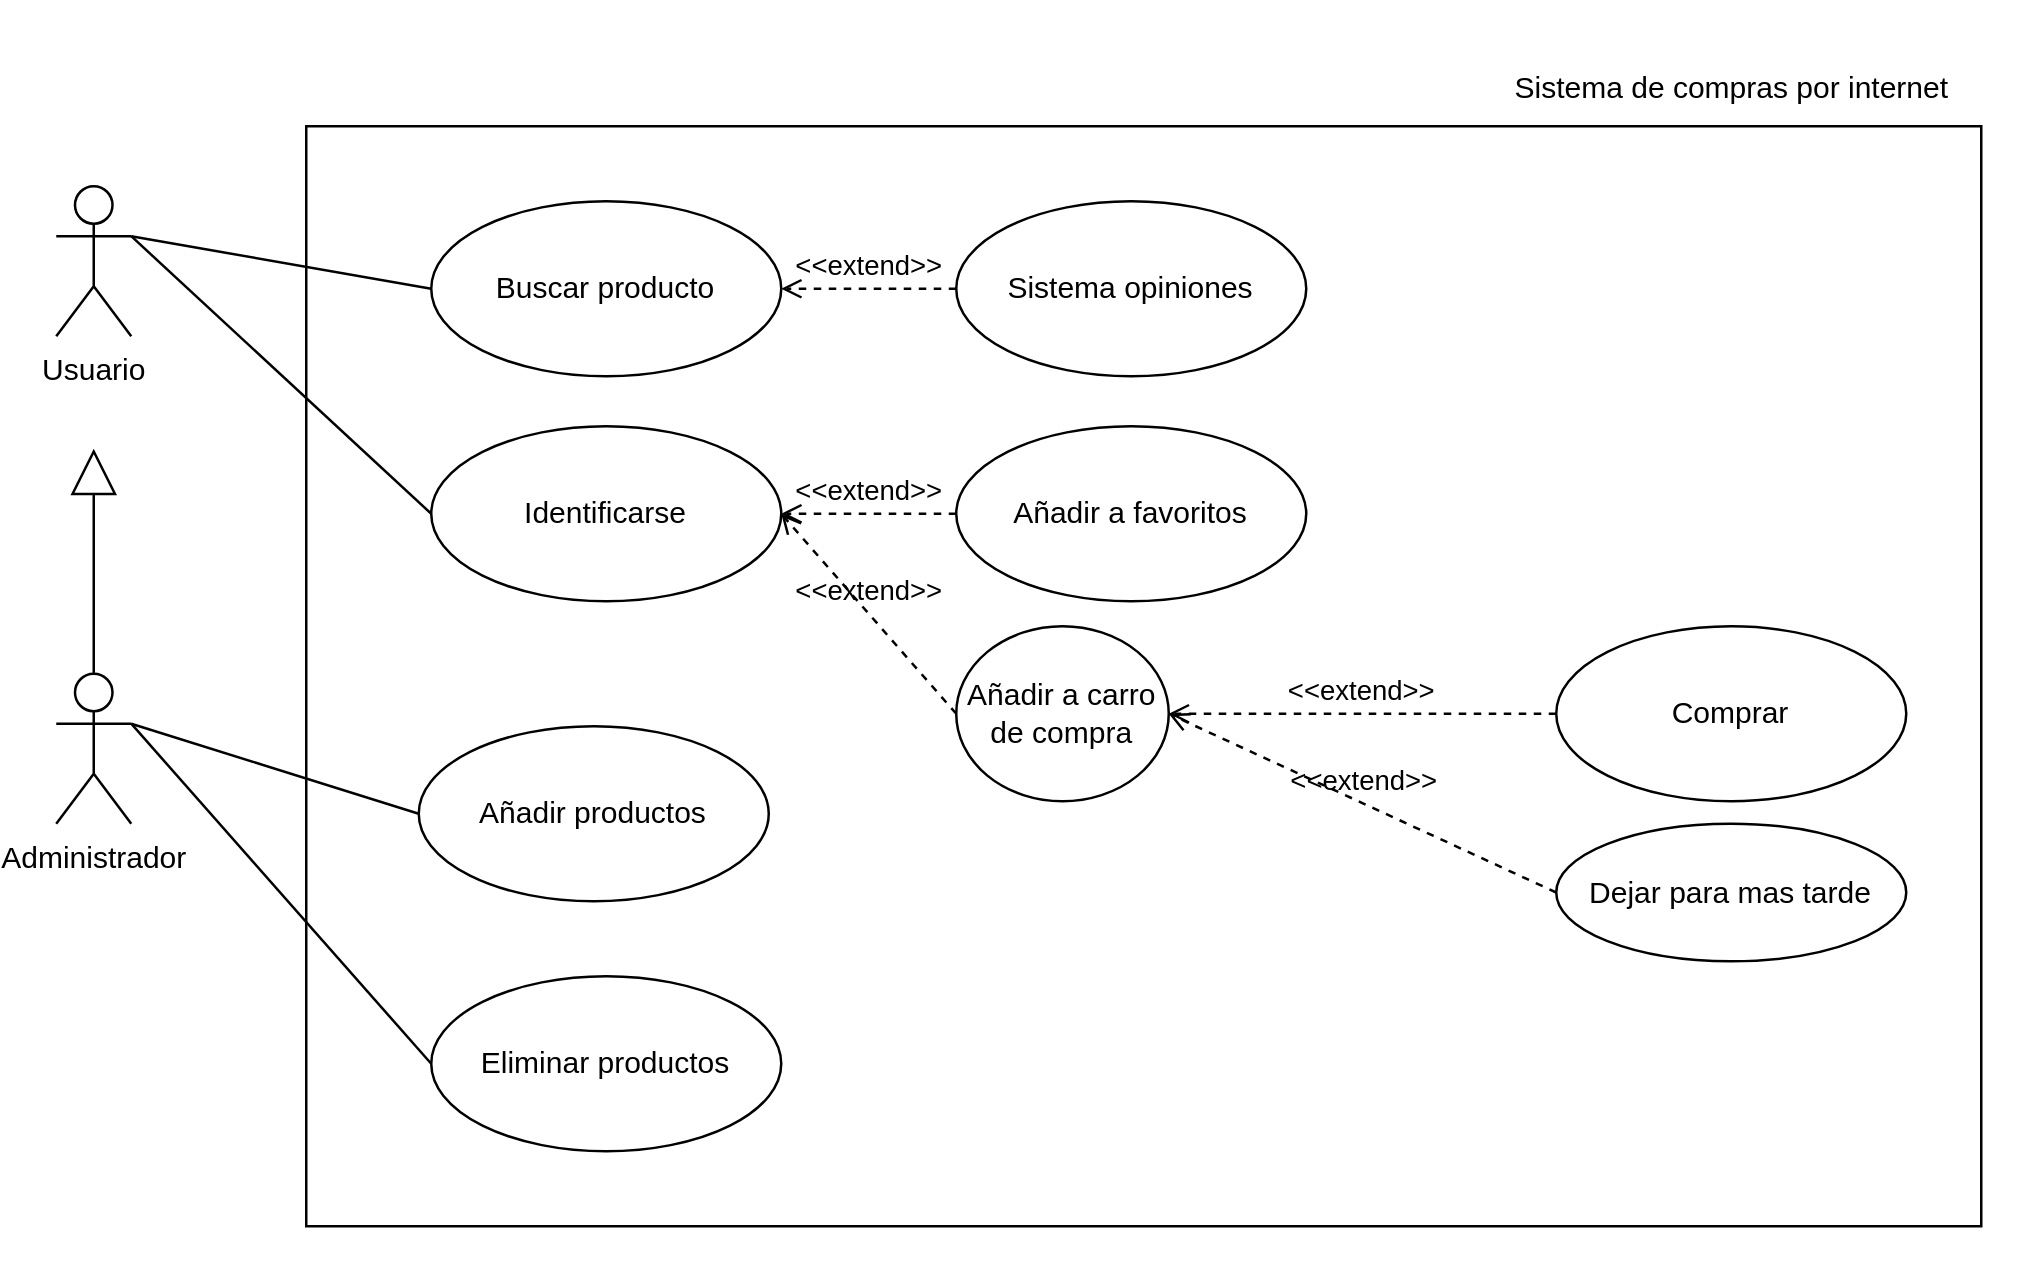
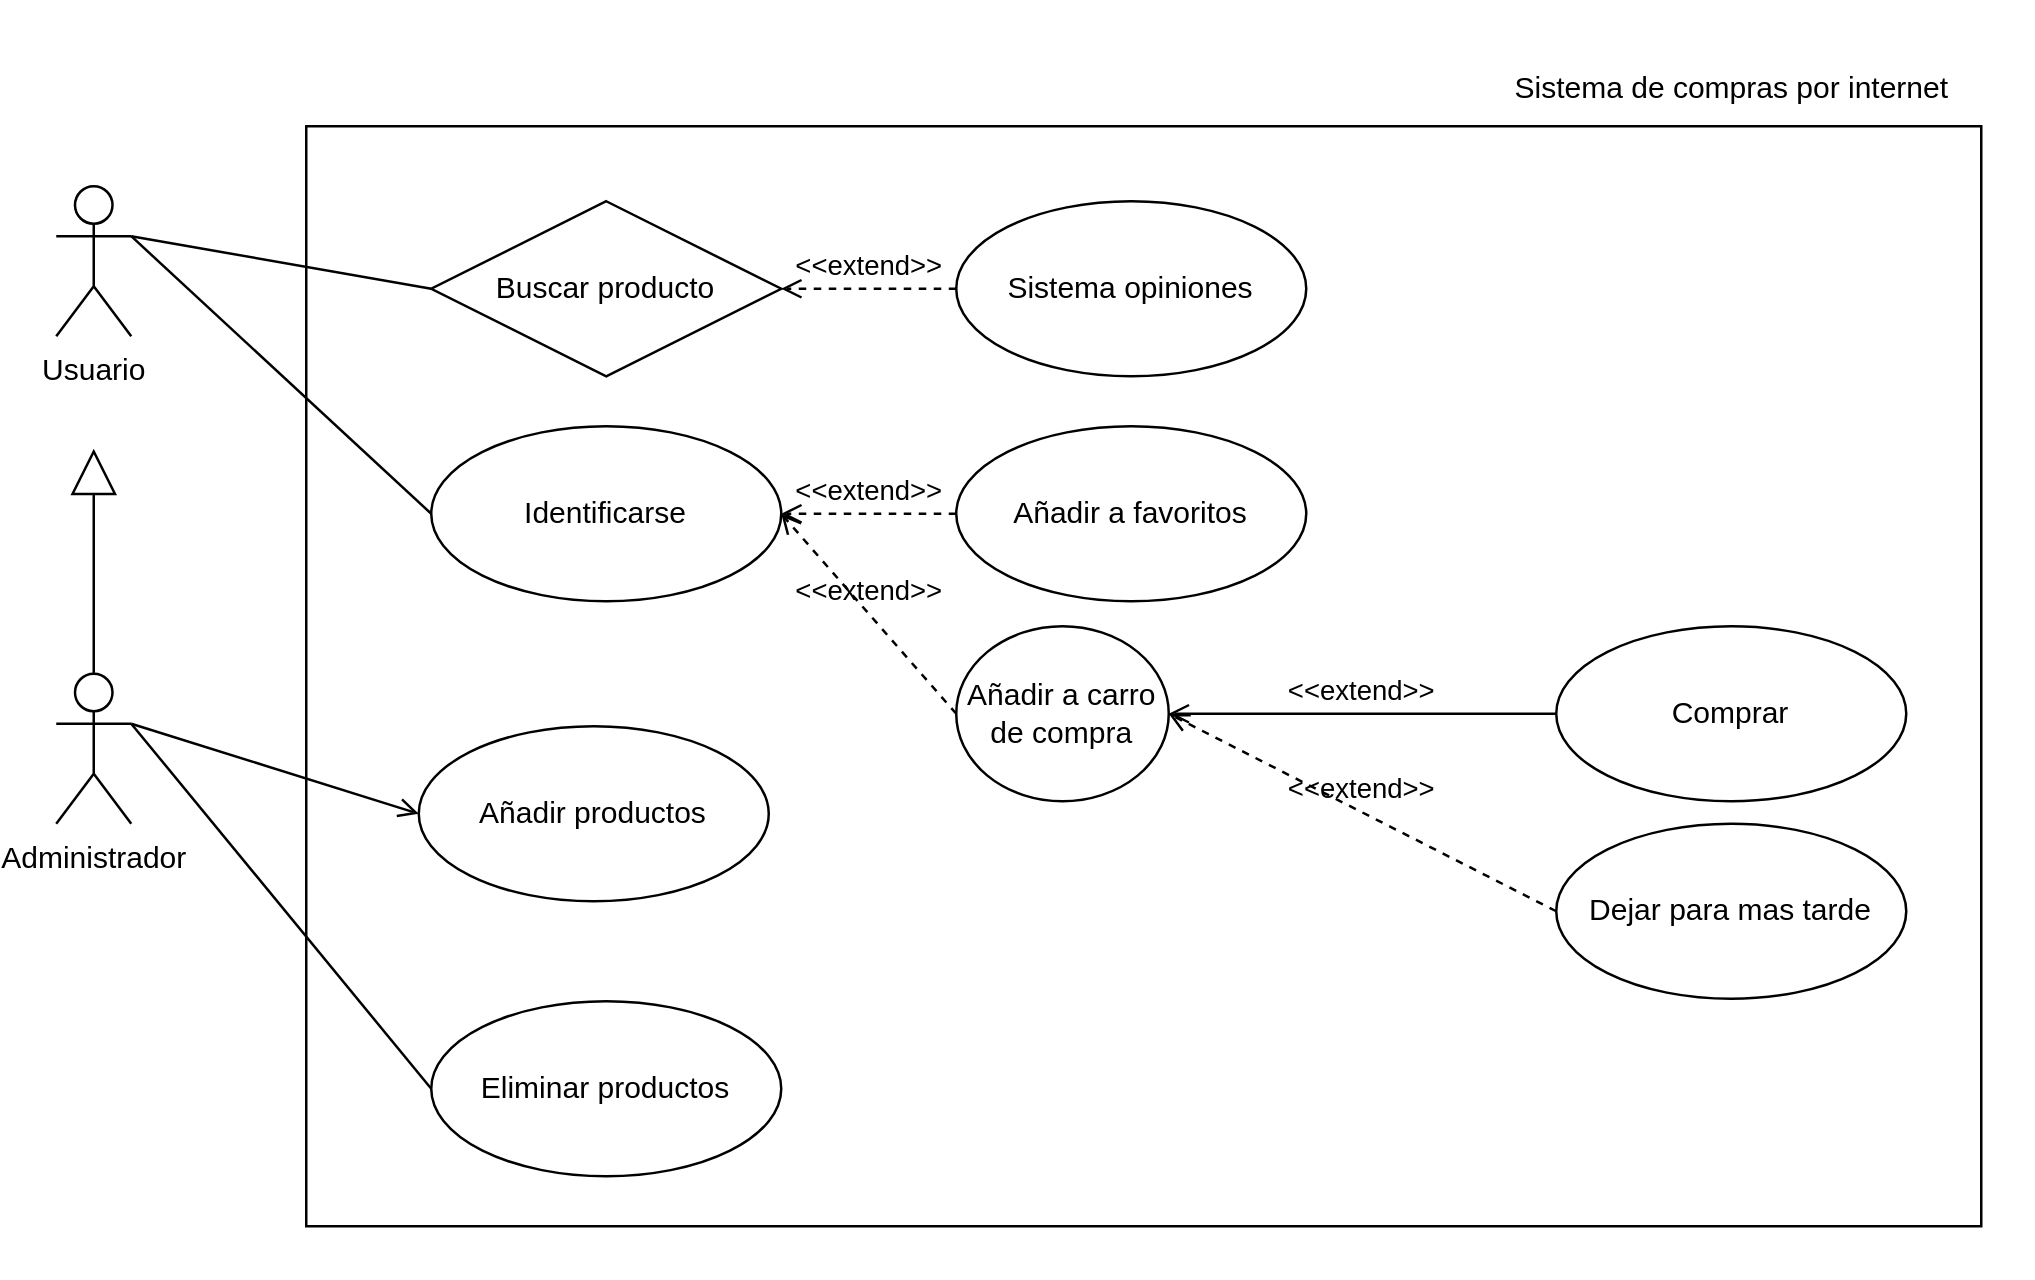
(606, 289) -> (606, 289)
(1365, 714) -> (1365, 714)
(411, 811) -> (411, 811)
(1731, 893) -> (1731, 911)
(606, 1064) -> (606, 1089)
